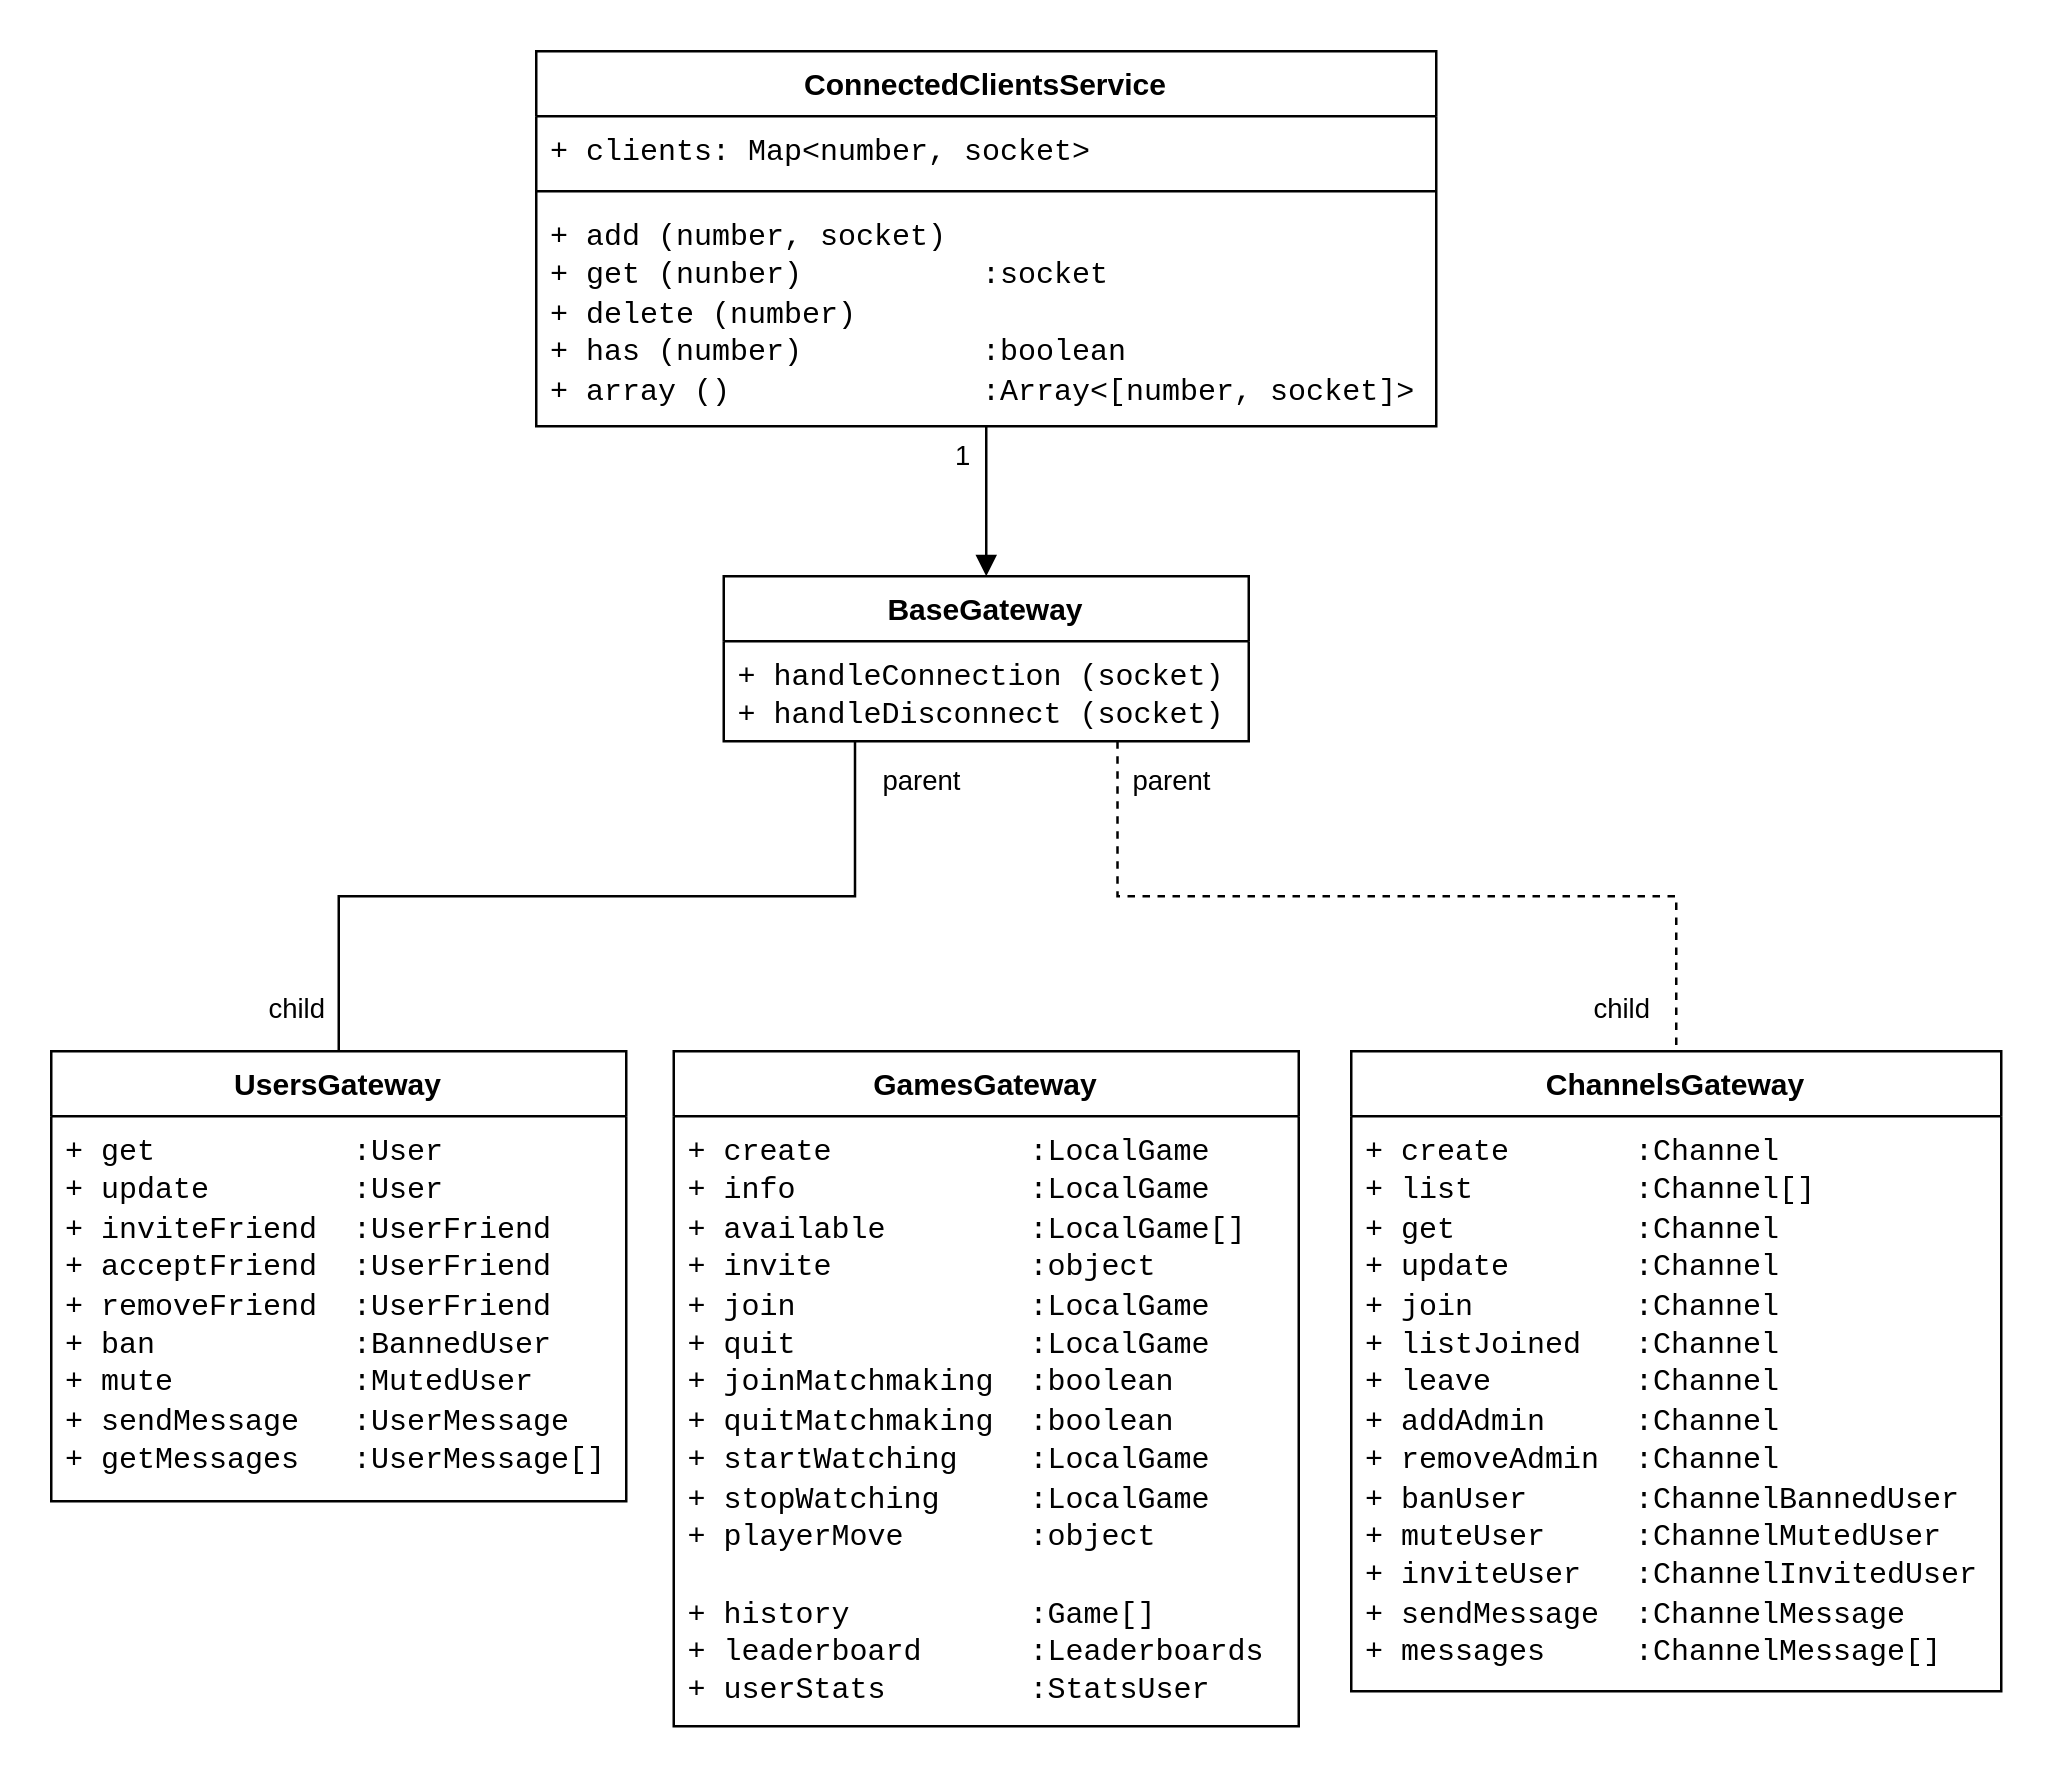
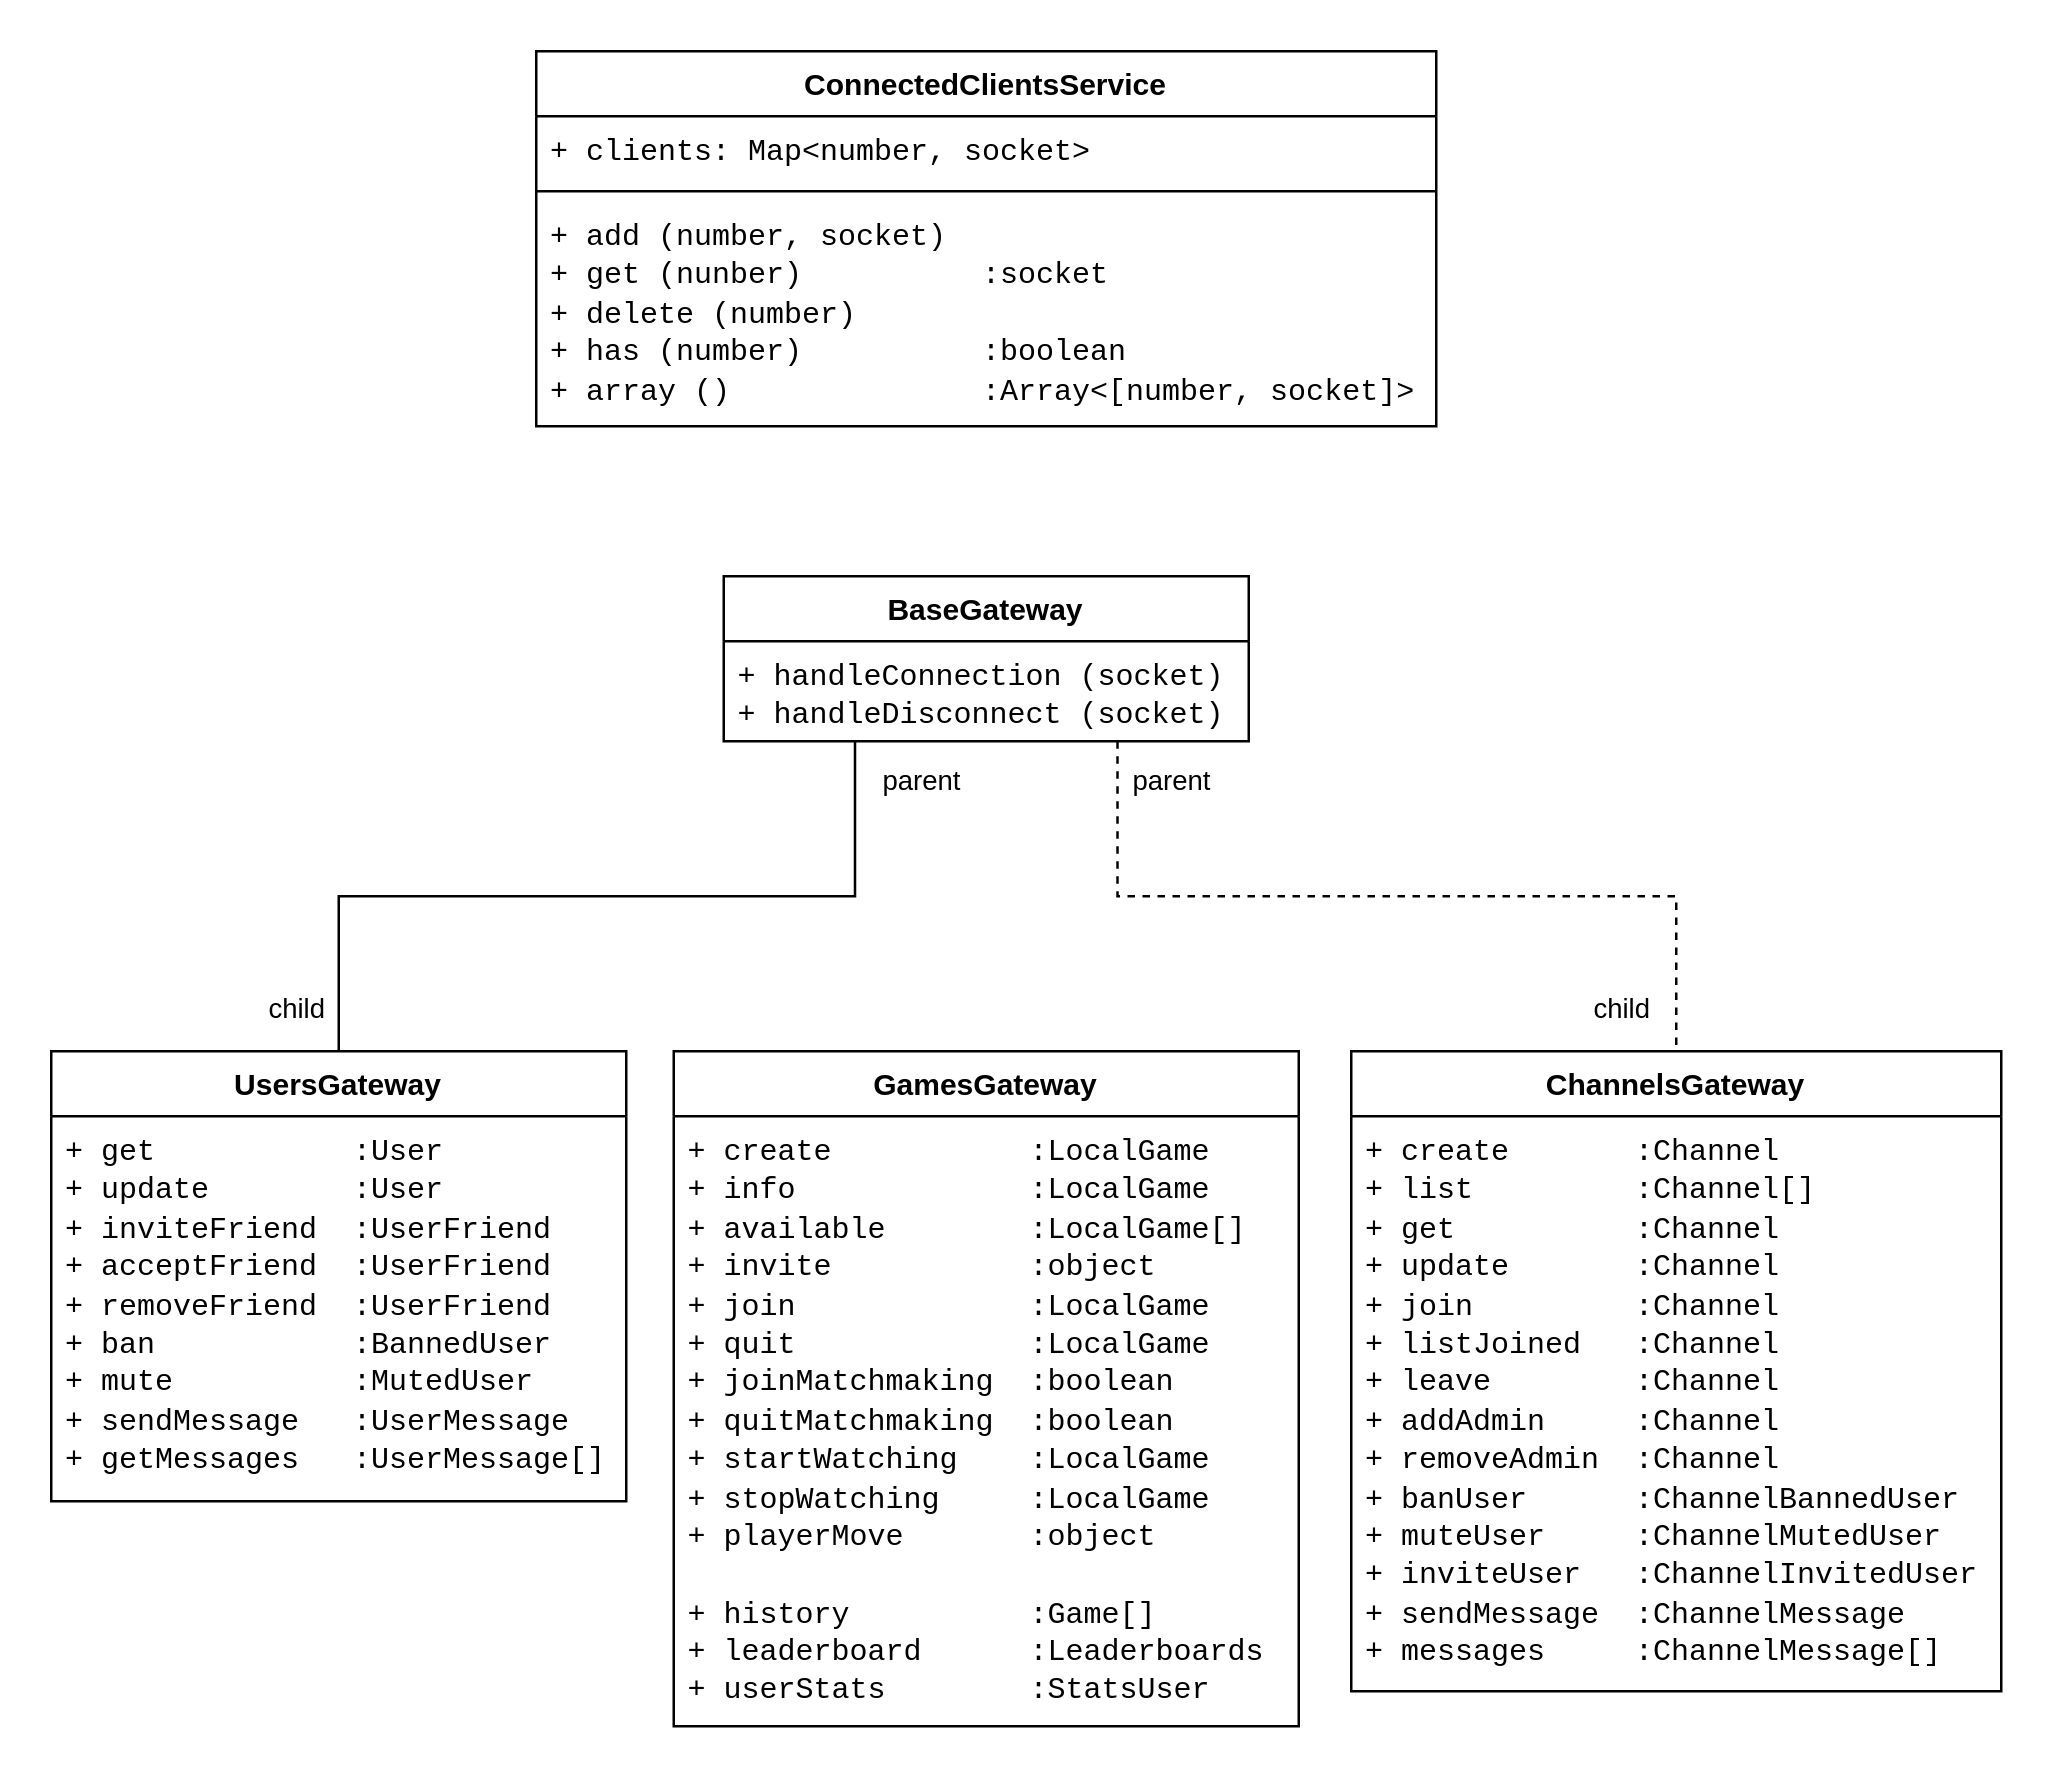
(986, 494) -> none
